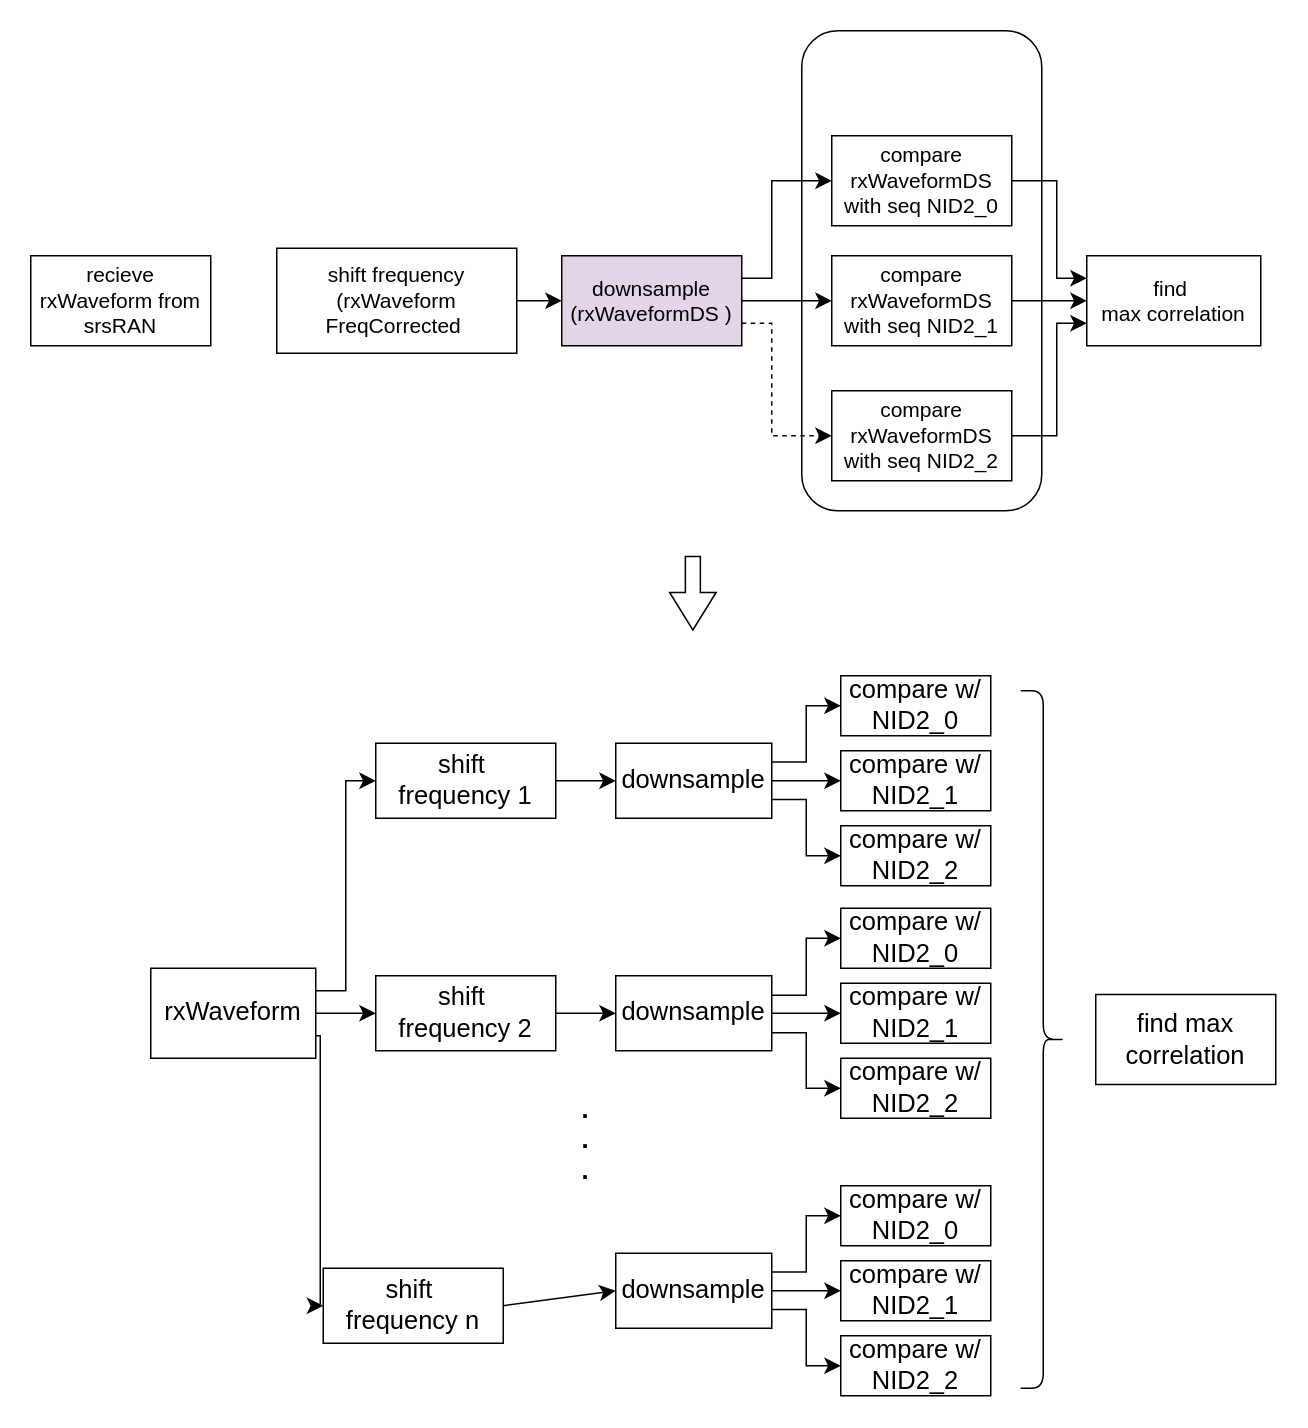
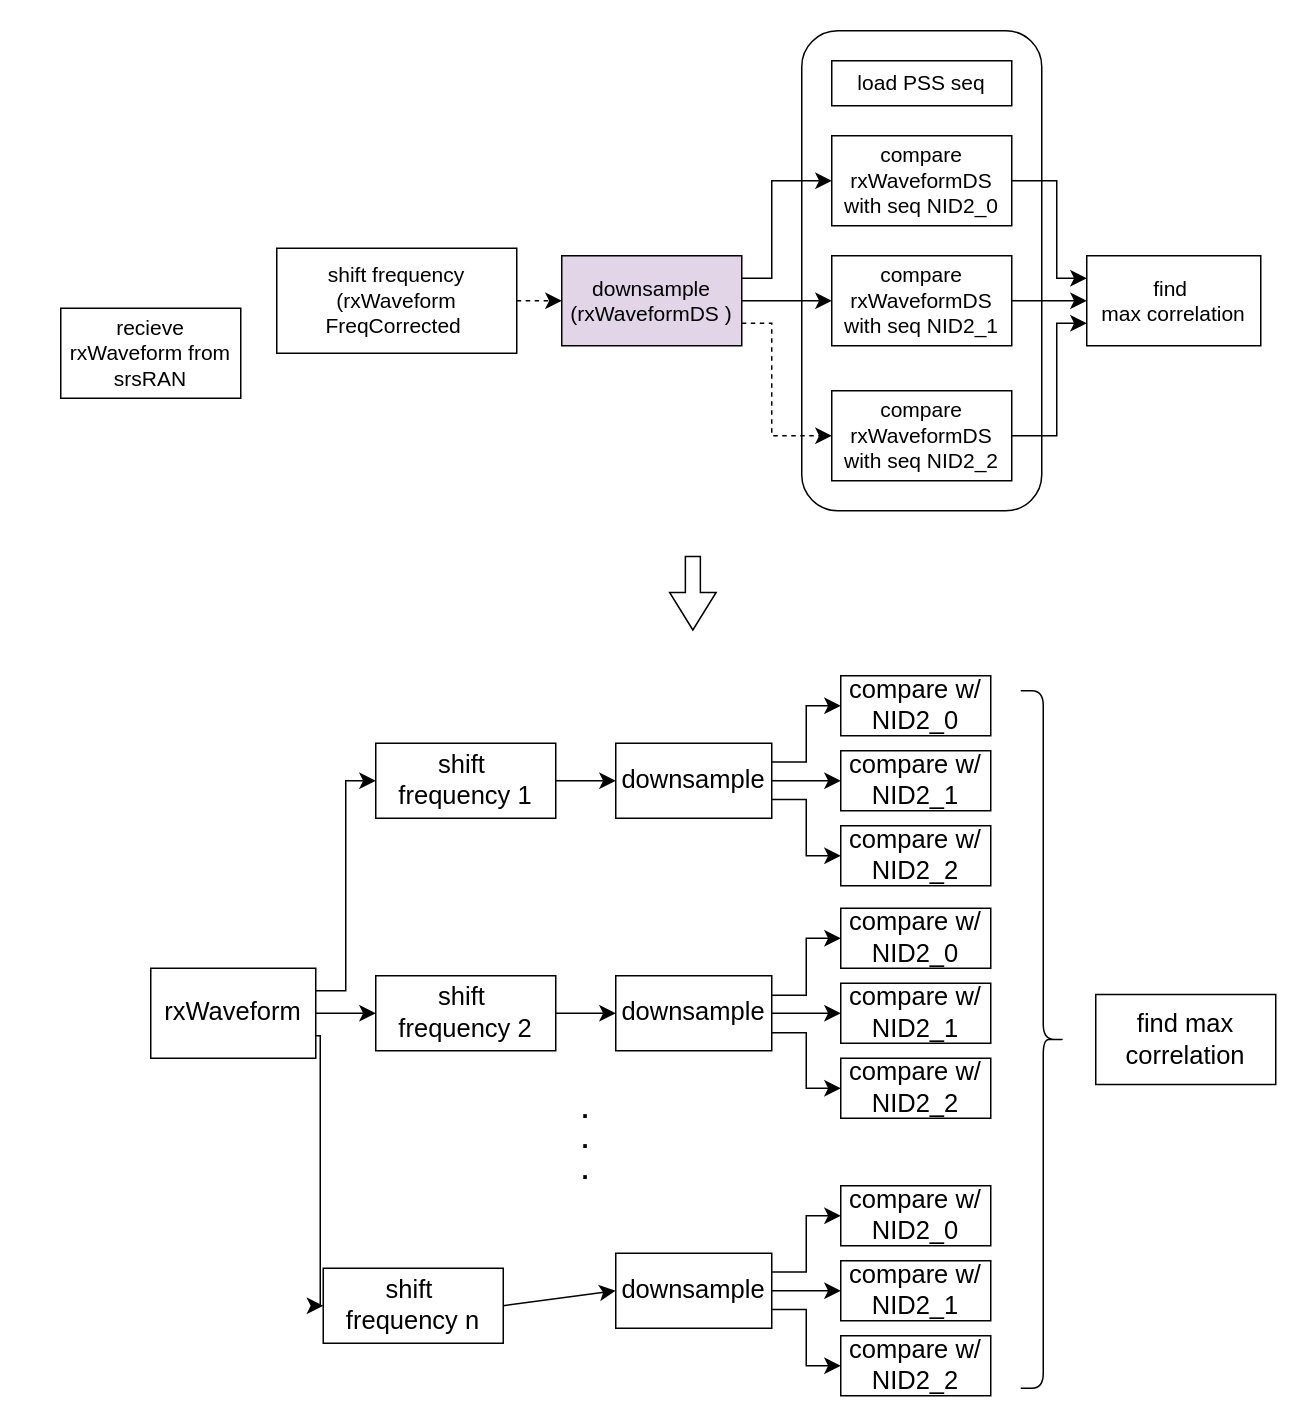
none -> (922, 83)
(121, 301) -> (151, 353)
(536, 301) -> (536, 301)
